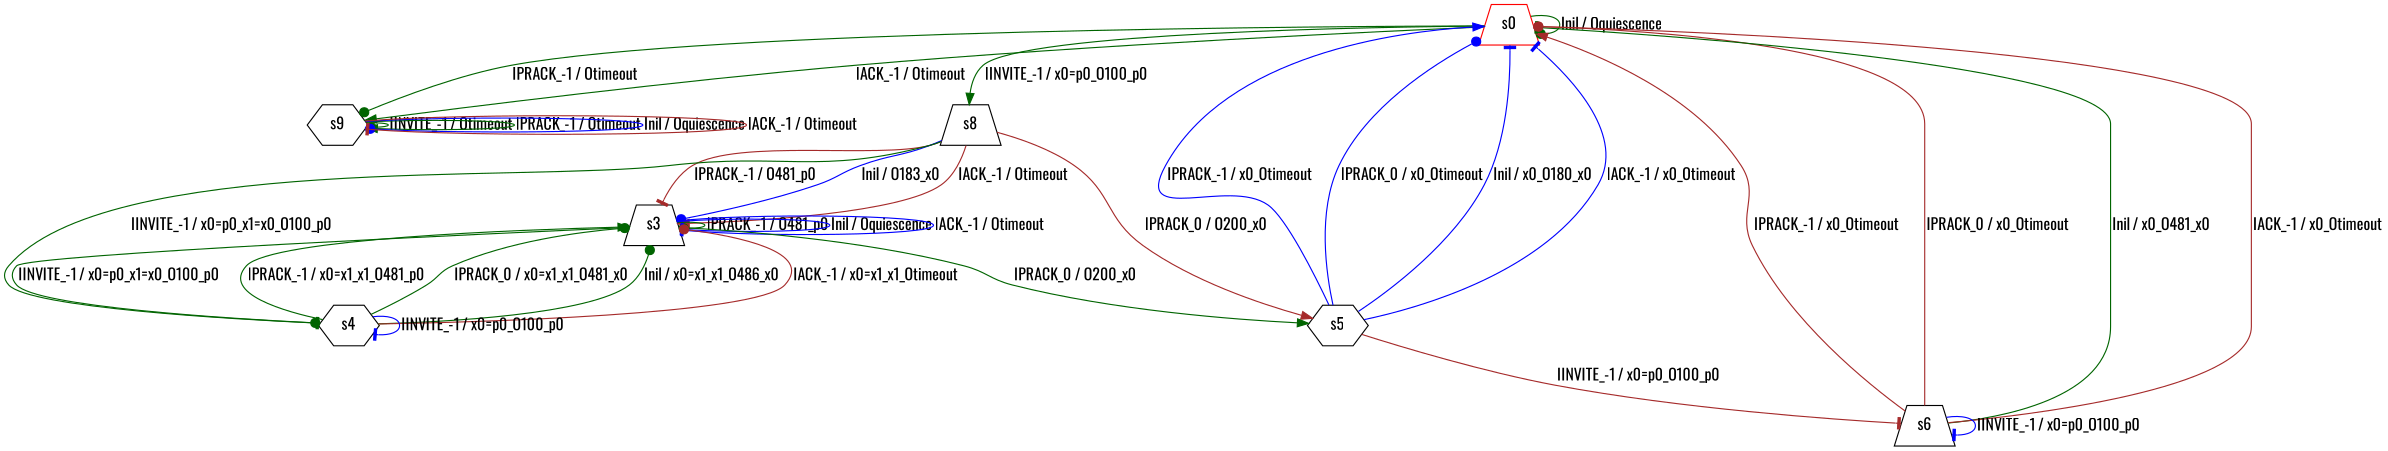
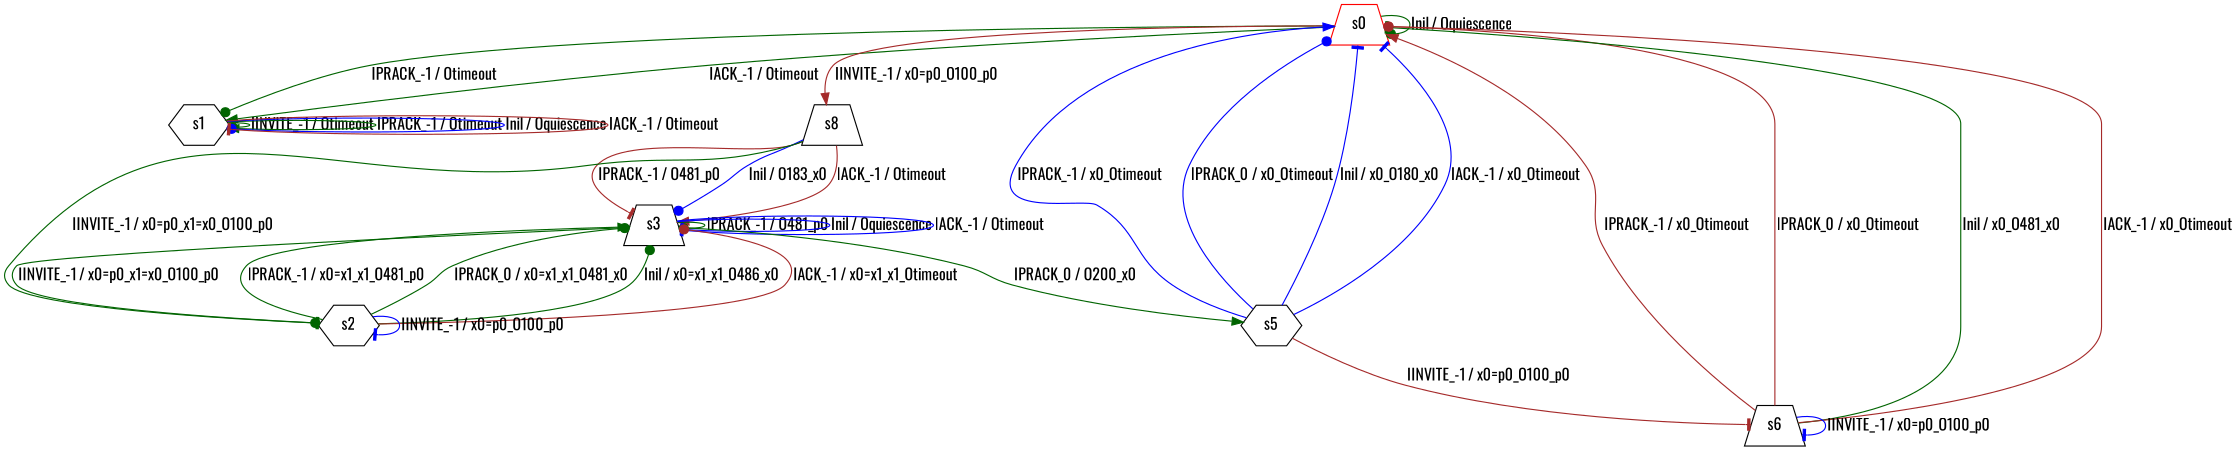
(1176, 36) -> (974, 37)
(338, 125) -> (199, 125)
(1136, 240) -> none
(349, 326) -> (349, 326)
